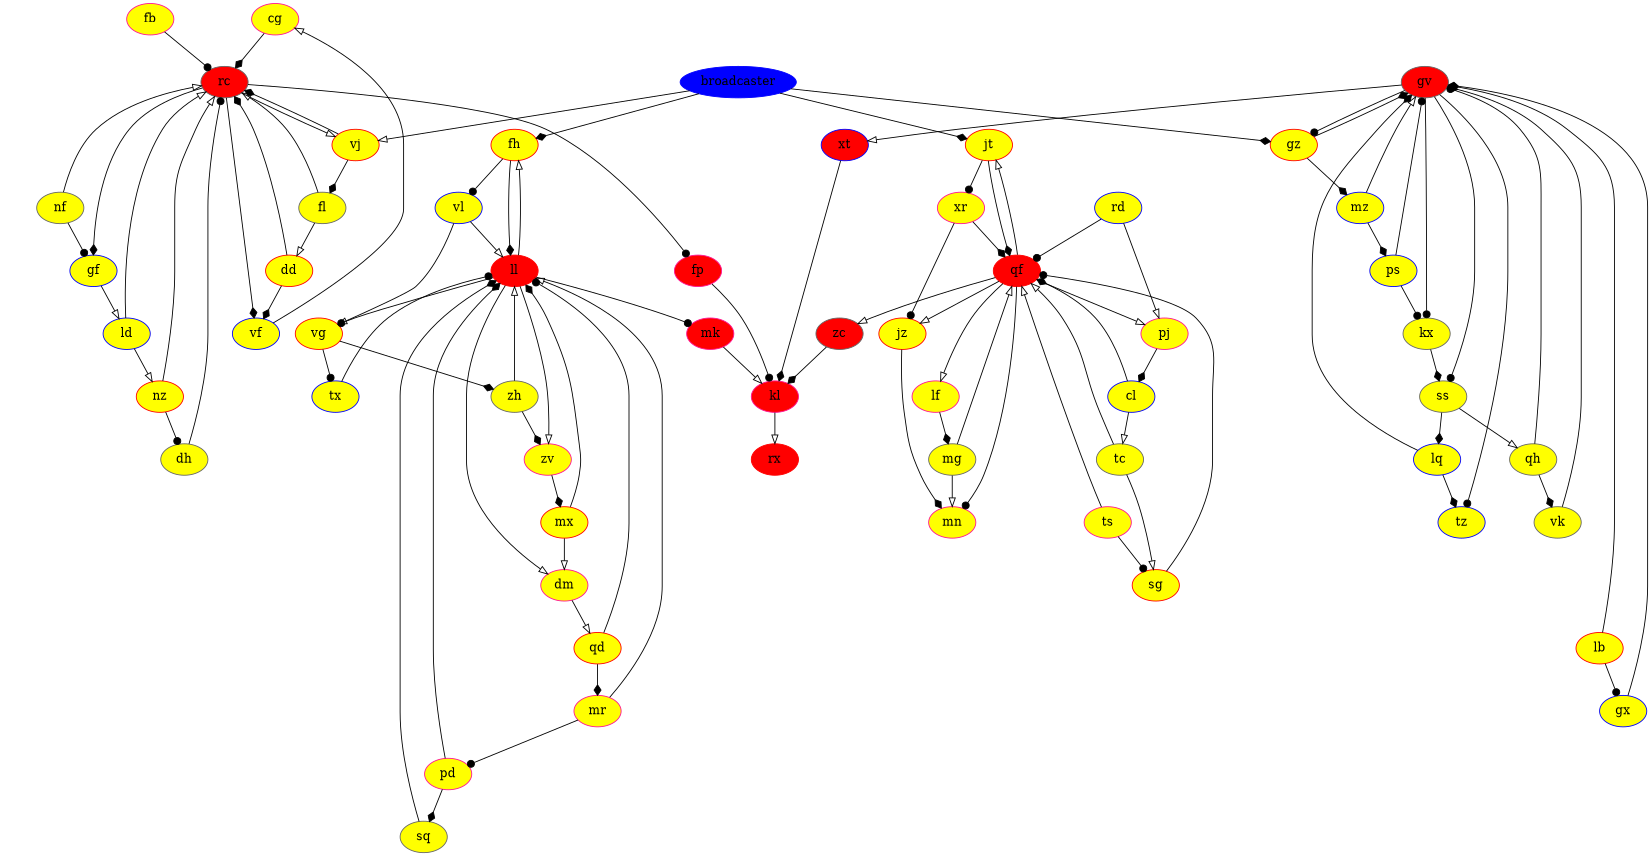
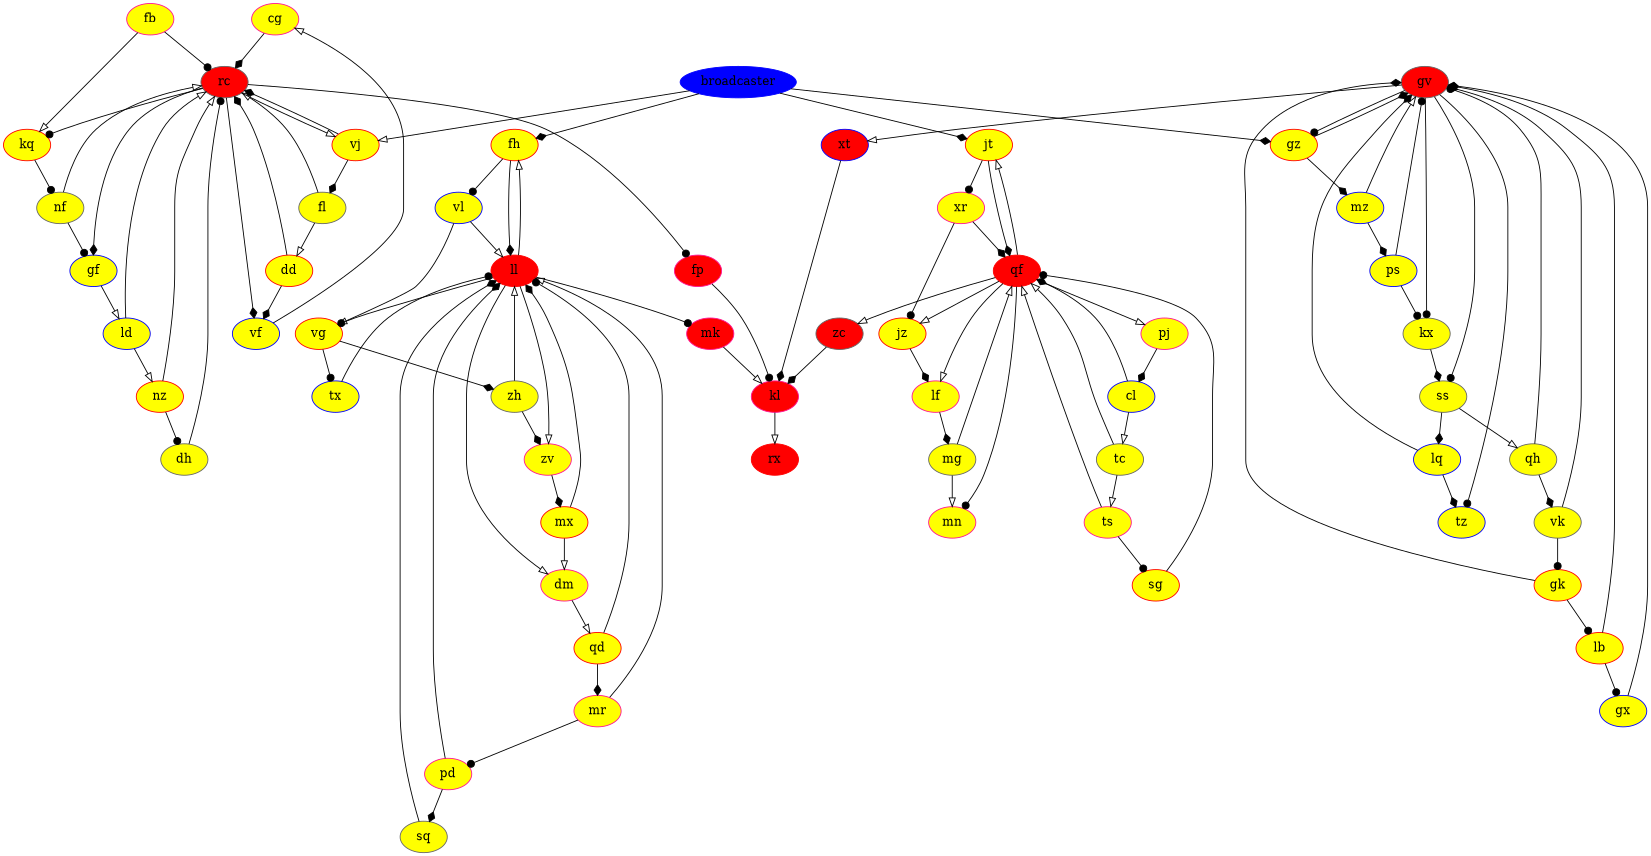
none -> (27, 145)
(1118, 208) -> none
(906, 427) -> (916, 360)
(1142, 517) -> (1115, 486)
none -> (1558, 585)
